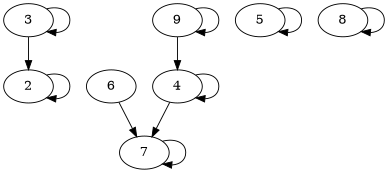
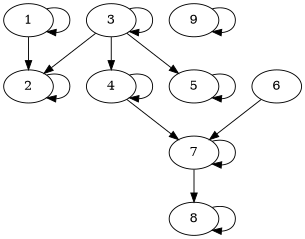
none -> (29, 20)
(177, 49) -> (111, 49)
none -> (149, 50)
none -> (194, 181)
